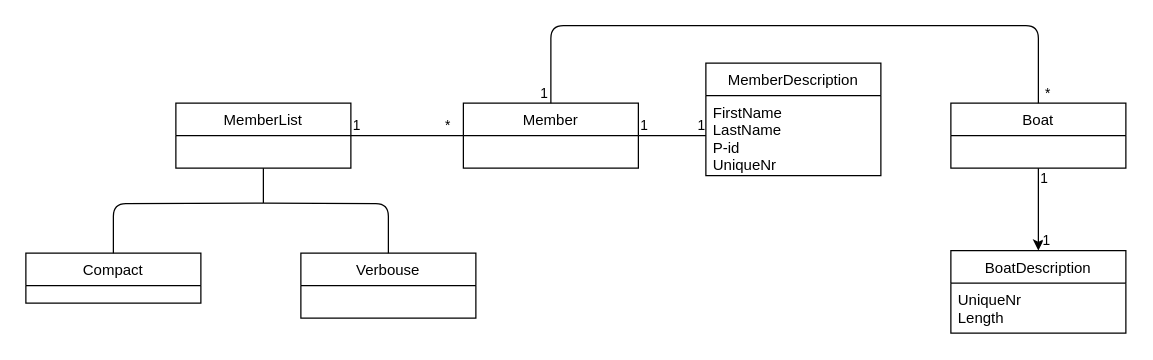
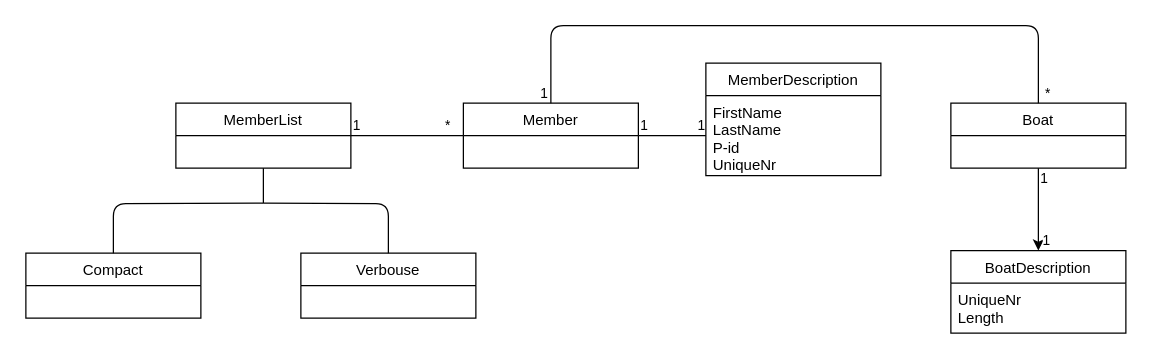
(113, 278) -> (113, 286)
